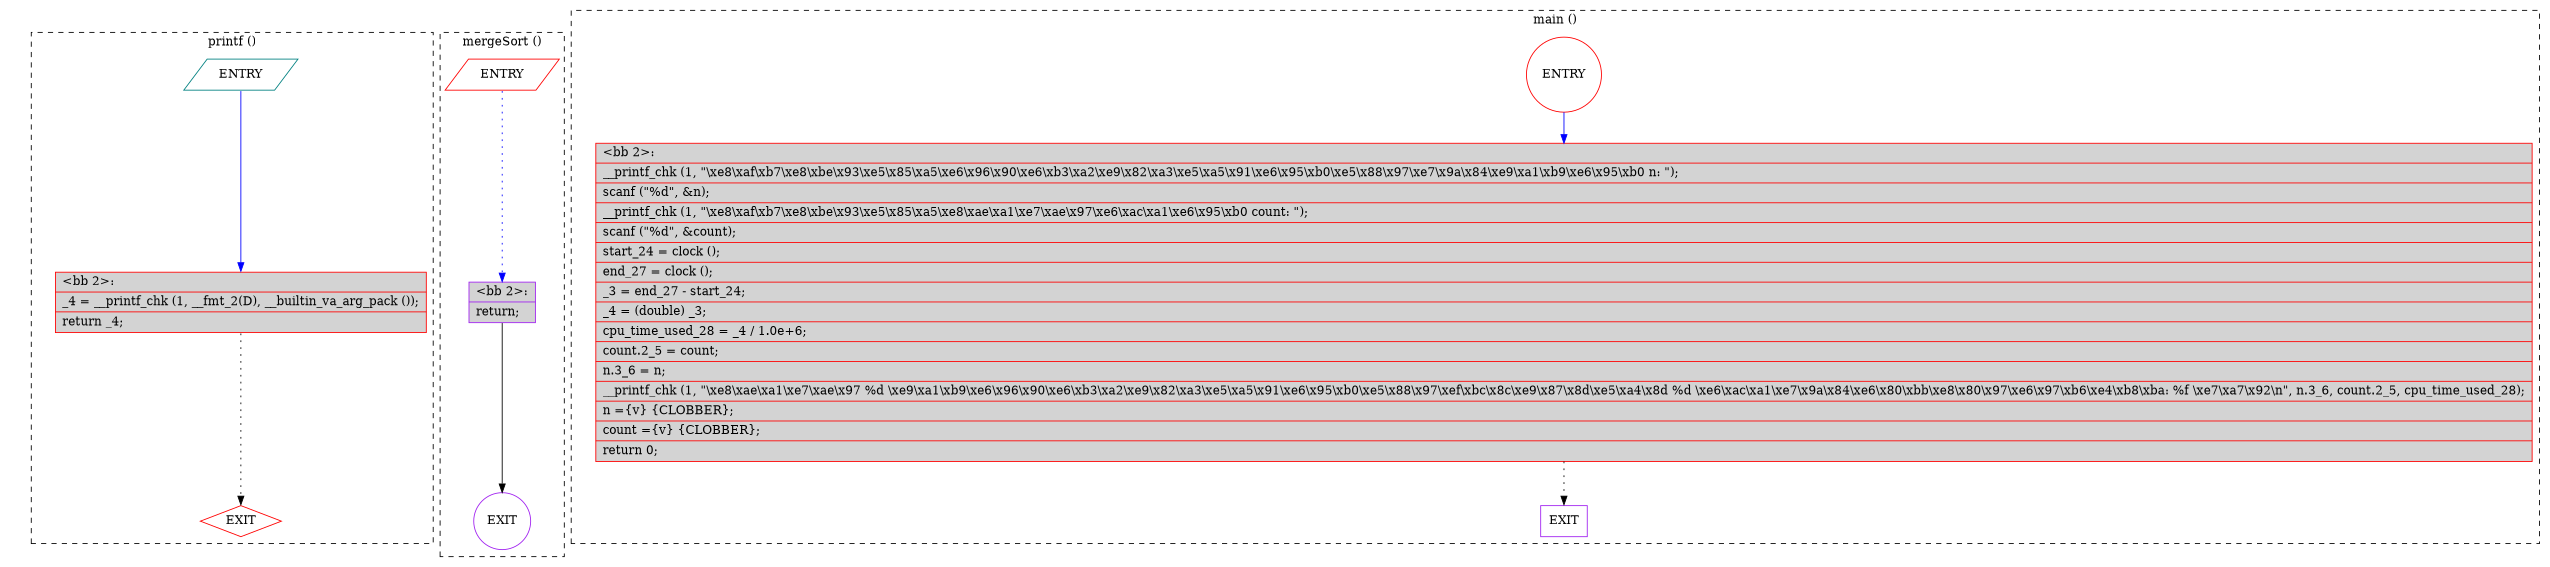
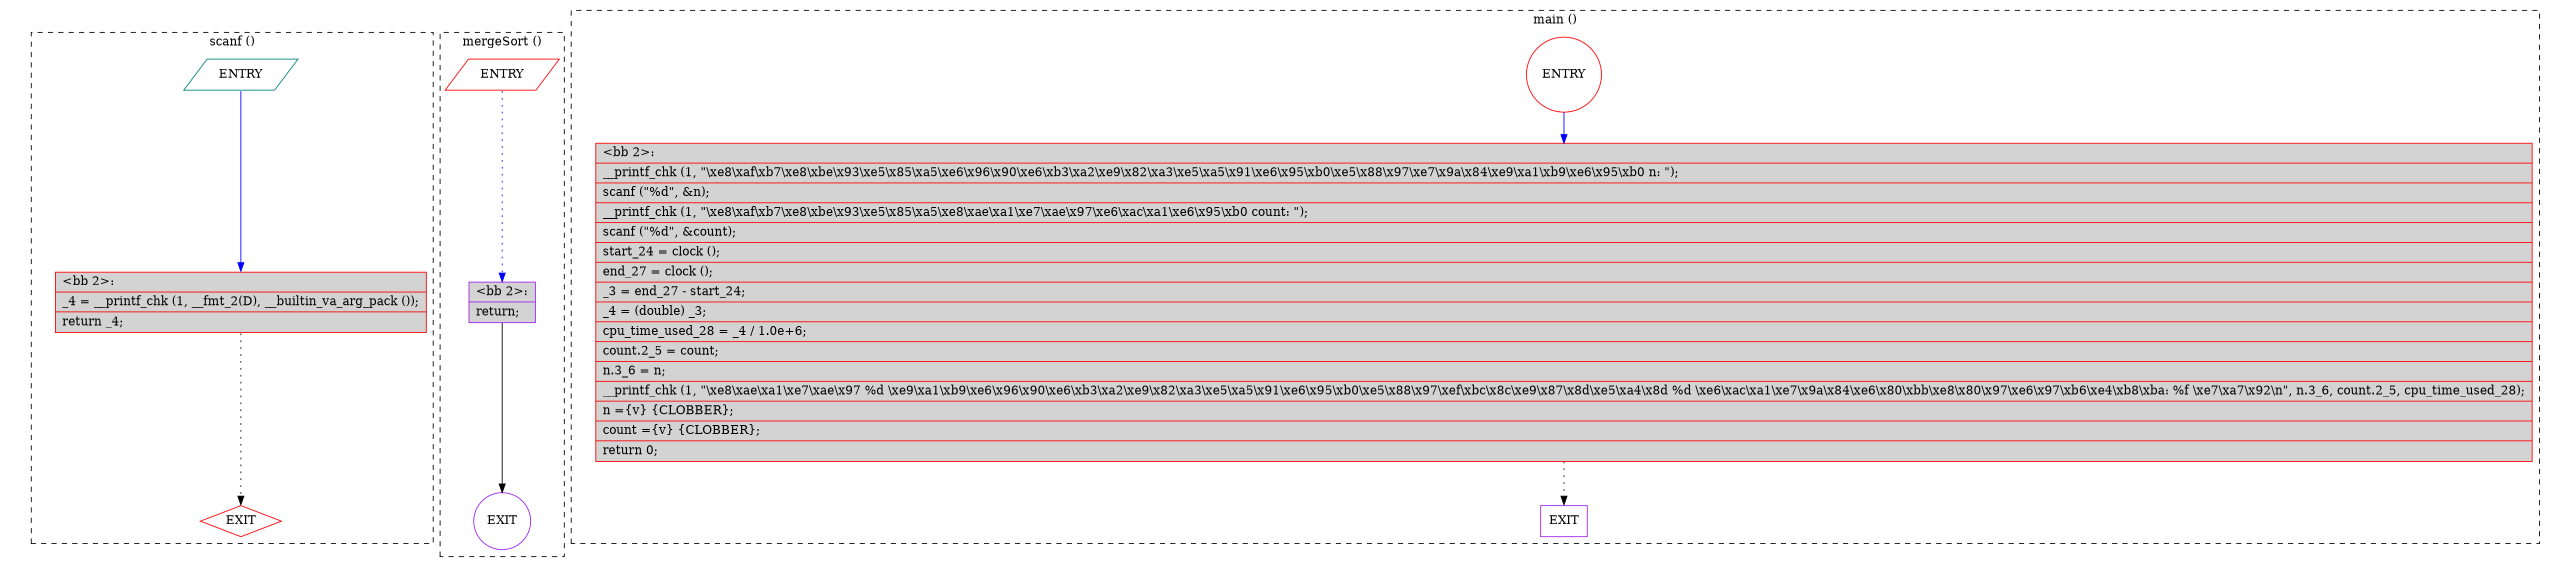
(232, 42) -> (232, 42)
